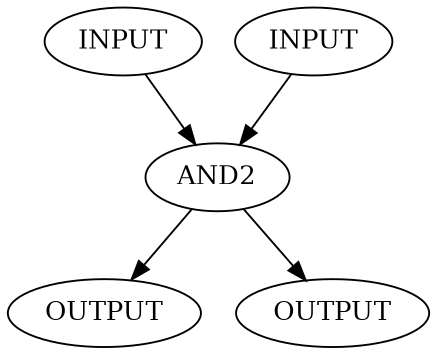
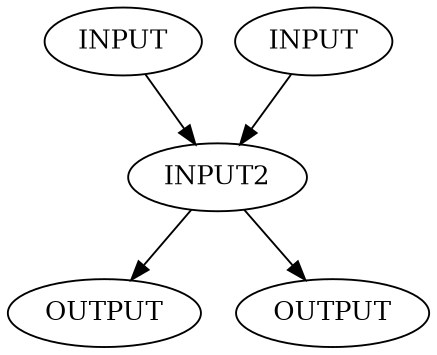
(218, 177) -> (218, 177)
